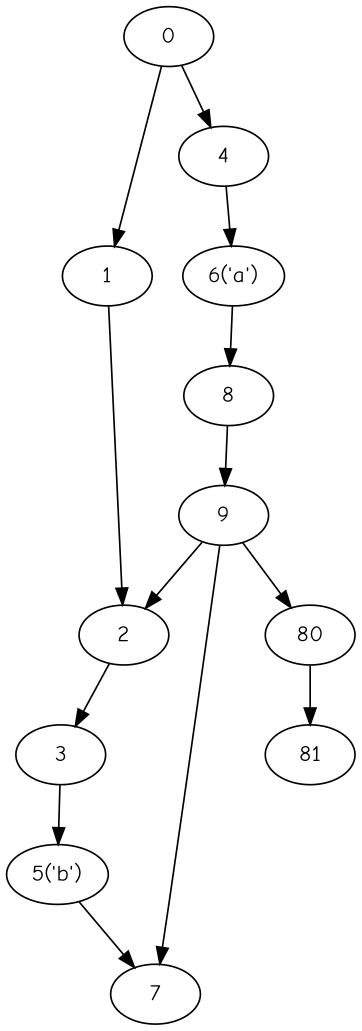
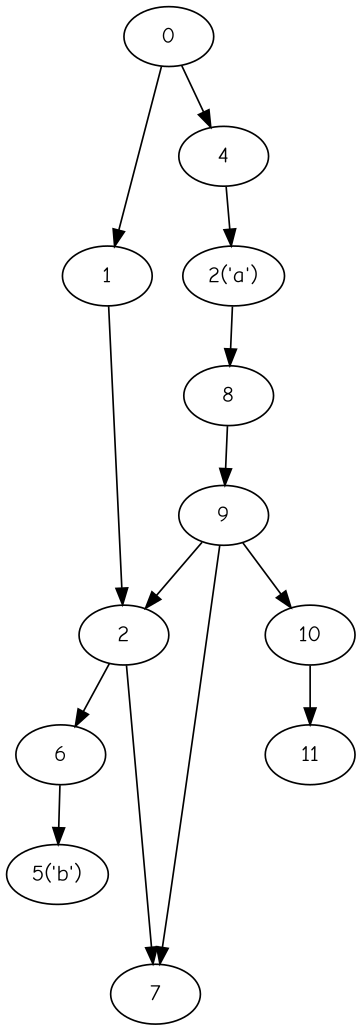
(234, 276) -> (234, 276)
(310, 635) -> (310, 635)
(61, 755) -> (61, 755)
(310, 755) -> (310, 755)
(101, 928) -> (139, 806)
